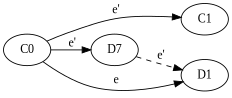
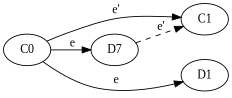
(71, 43) -> (71, 43)
(155, 62) -> (155, 36)
